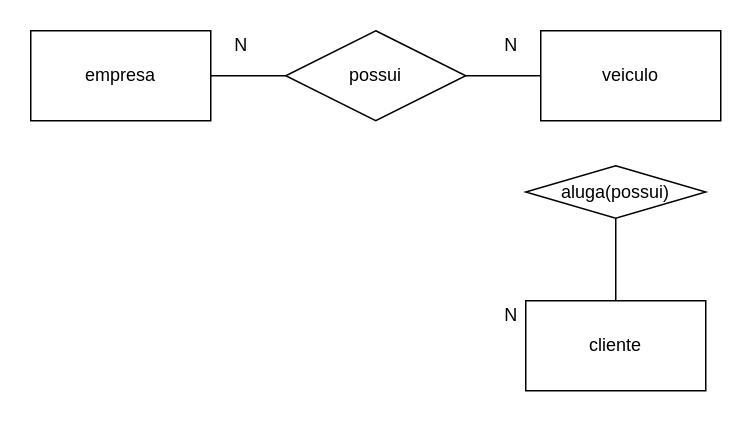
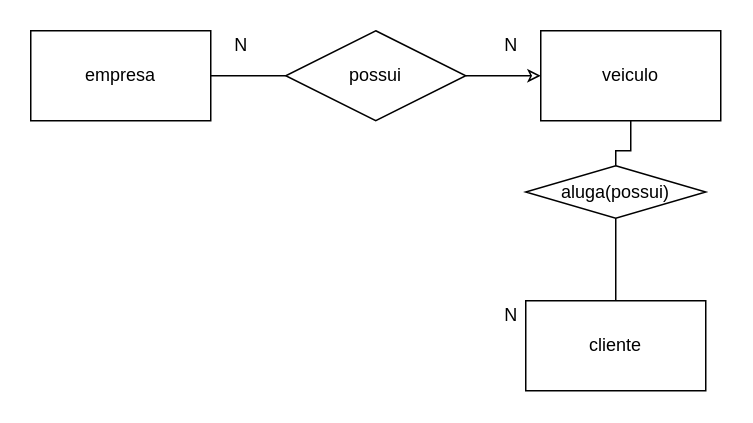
(533, 76) -> (529, 76)
none -> (631, 151)
